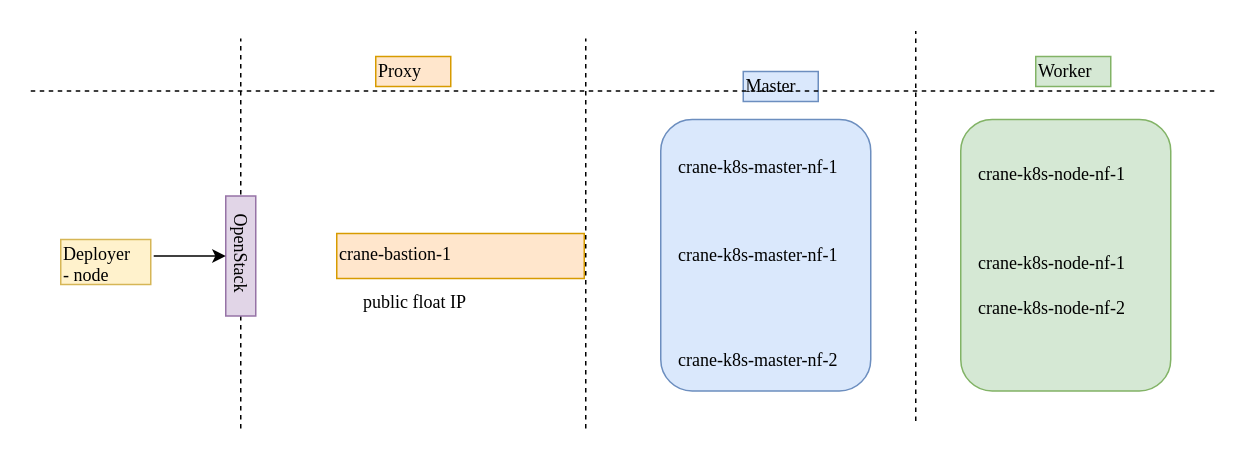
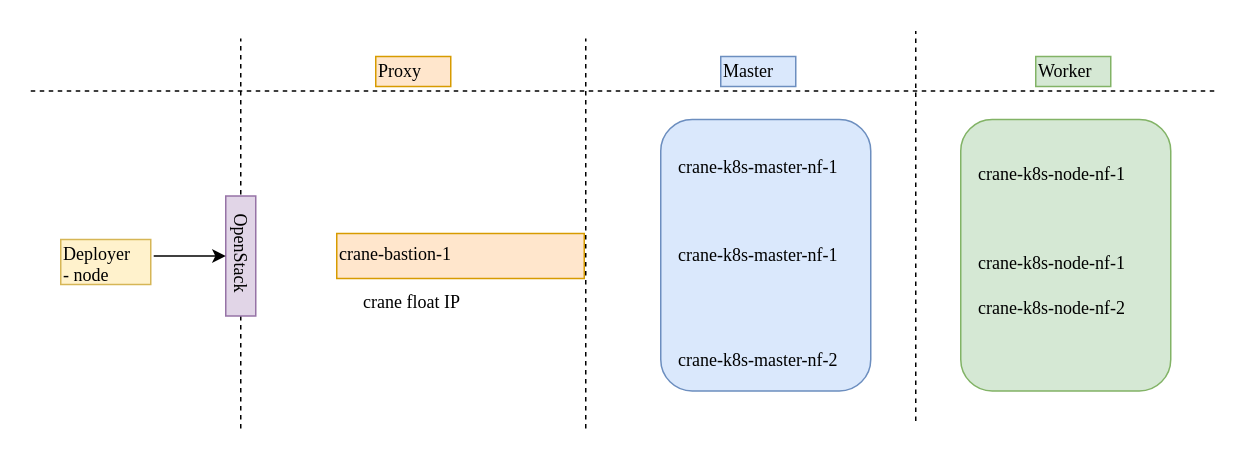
(781, 86) -> (758, 71)
(428, 303) -> (427, 303)
